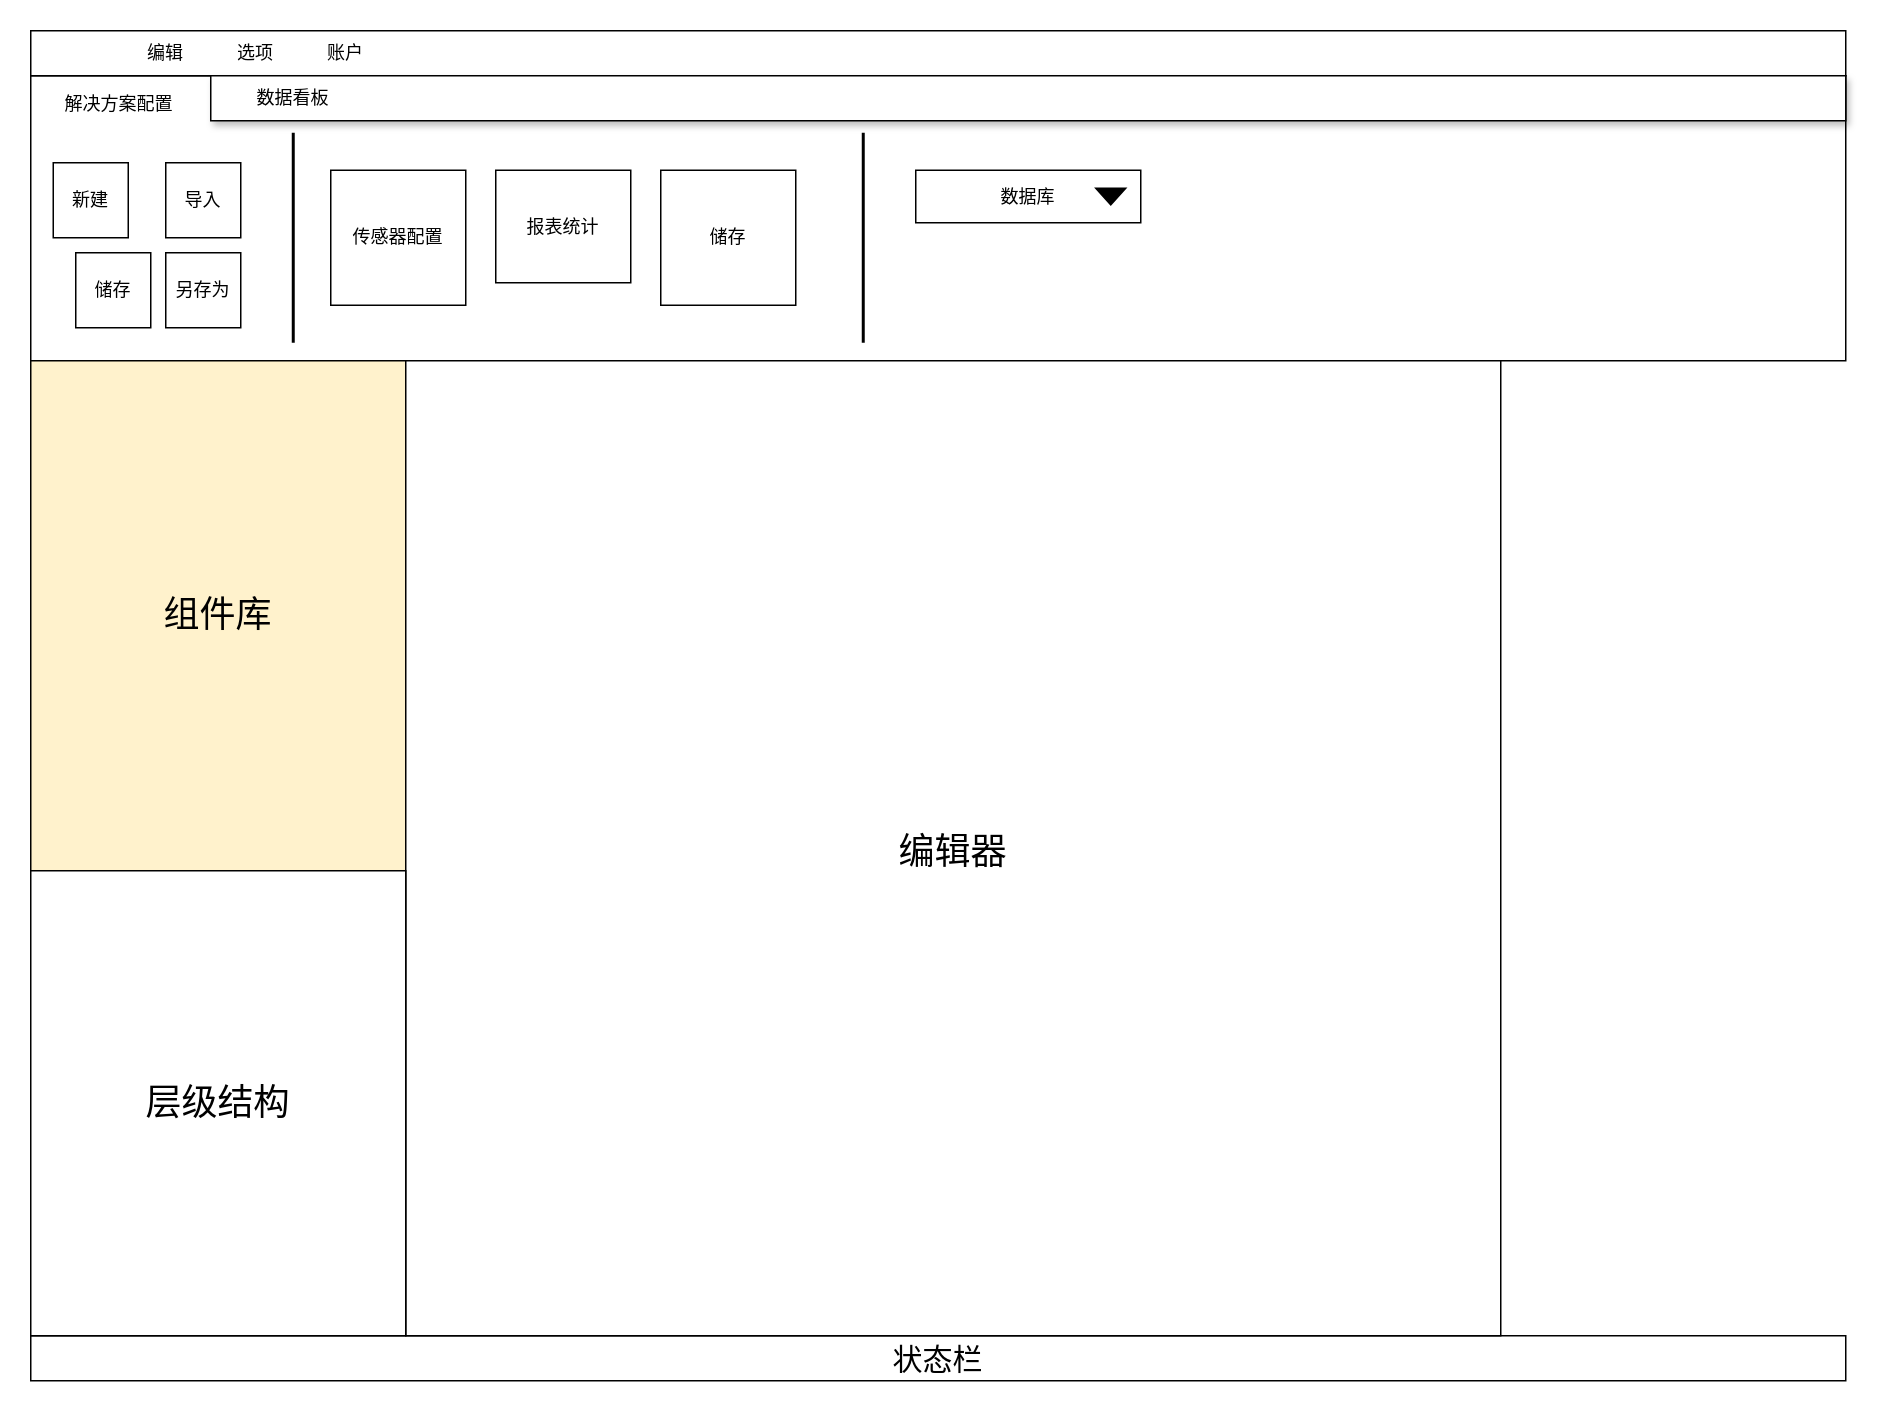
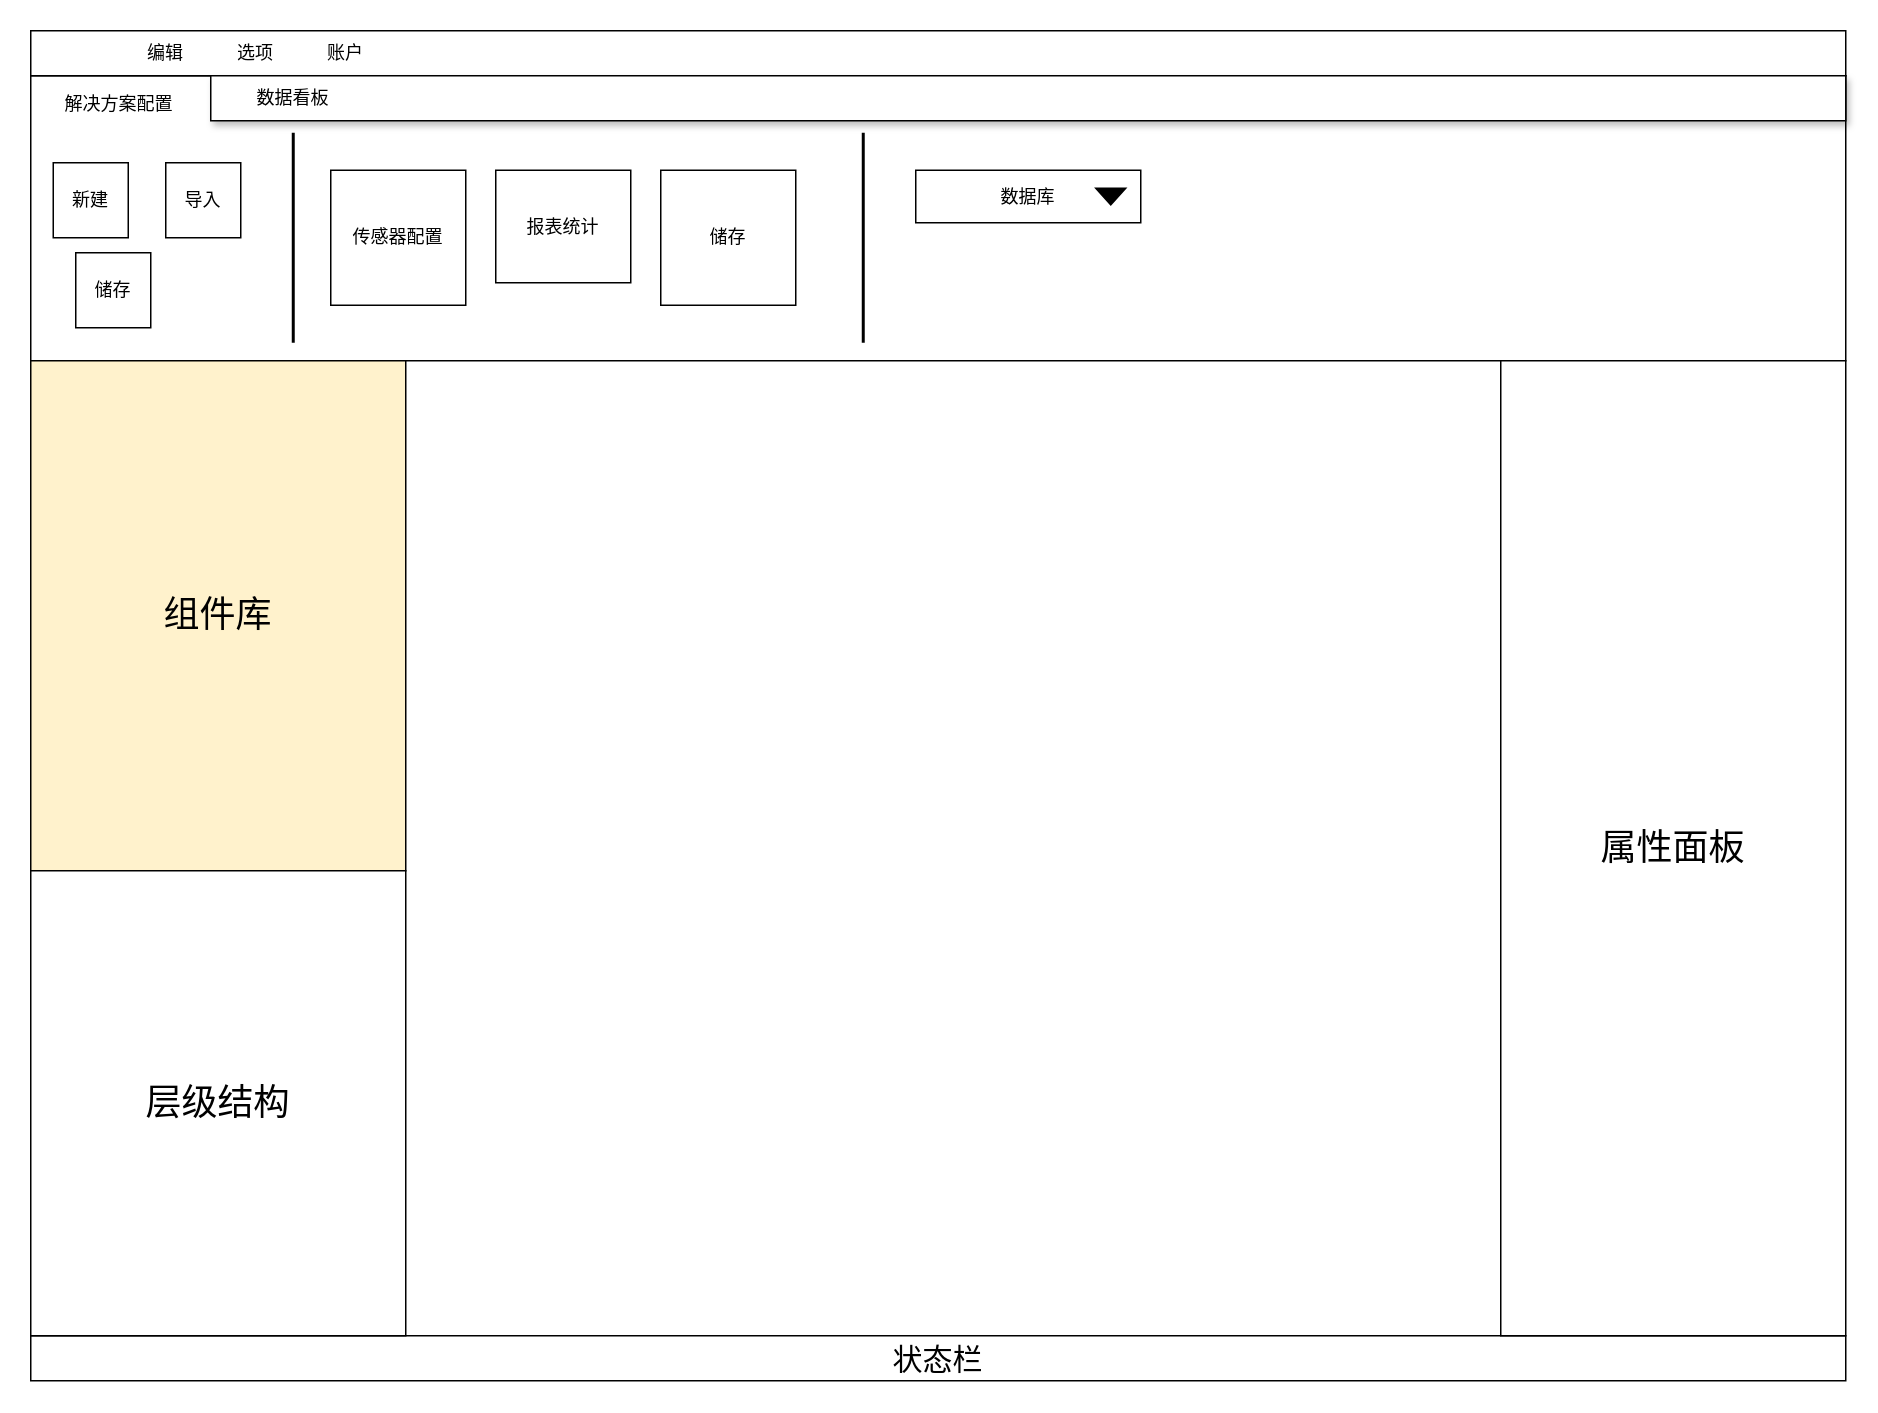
(203, 290) -> none
(953, 848) -> none
none -> (1673, 848)
